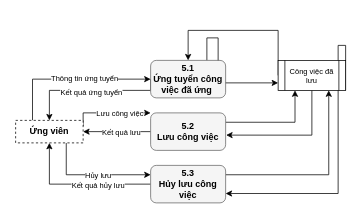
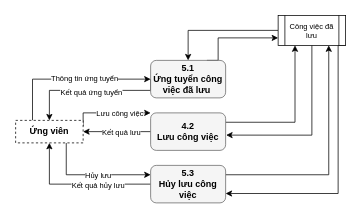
(312, 75) -> (312, 30)
(188, 79) -> (188, 79)
(188, 132) -> (188, 132)
